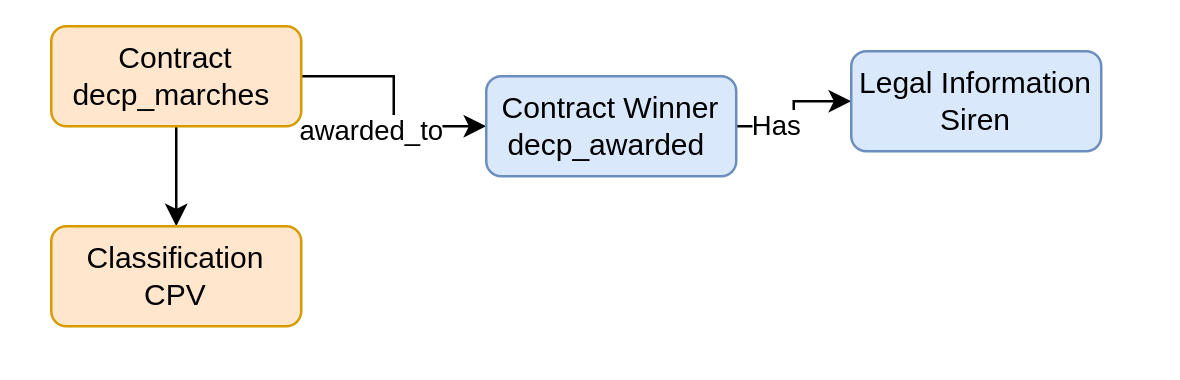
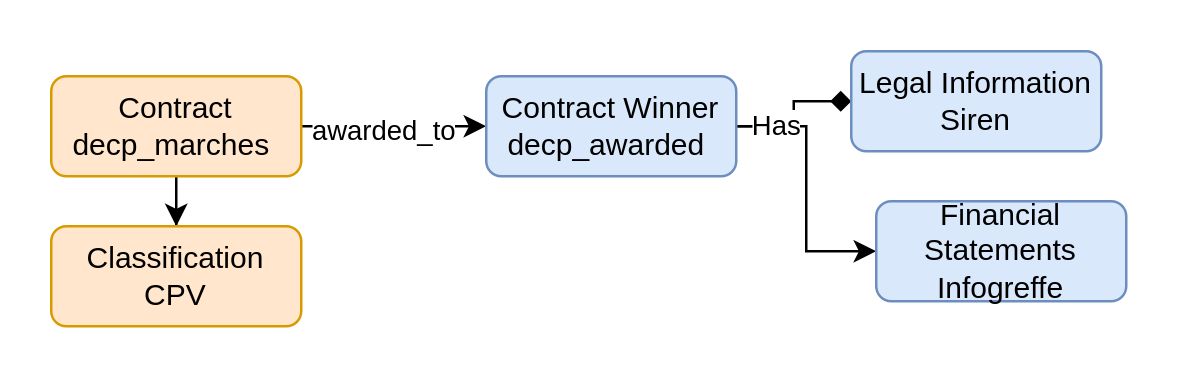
(176, 76) -> (176, 126)
(832, 101) -> (831, 101)
none -> (806, 211)
none -> (1001, 251)
